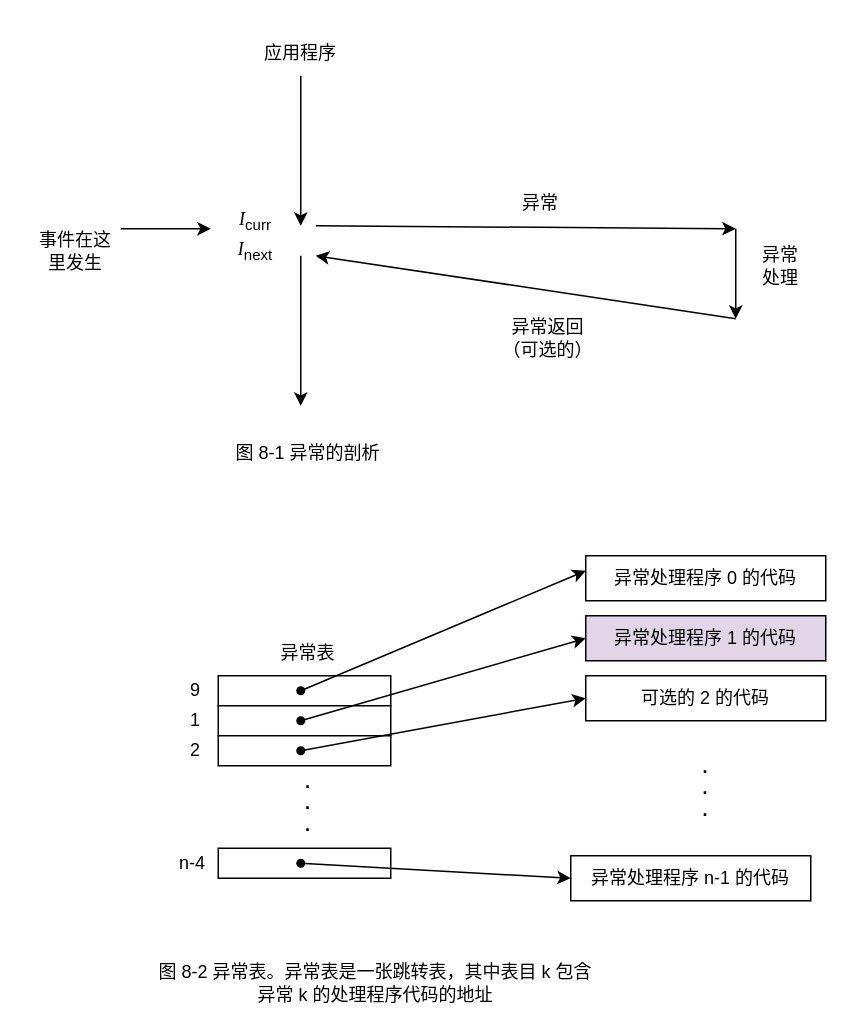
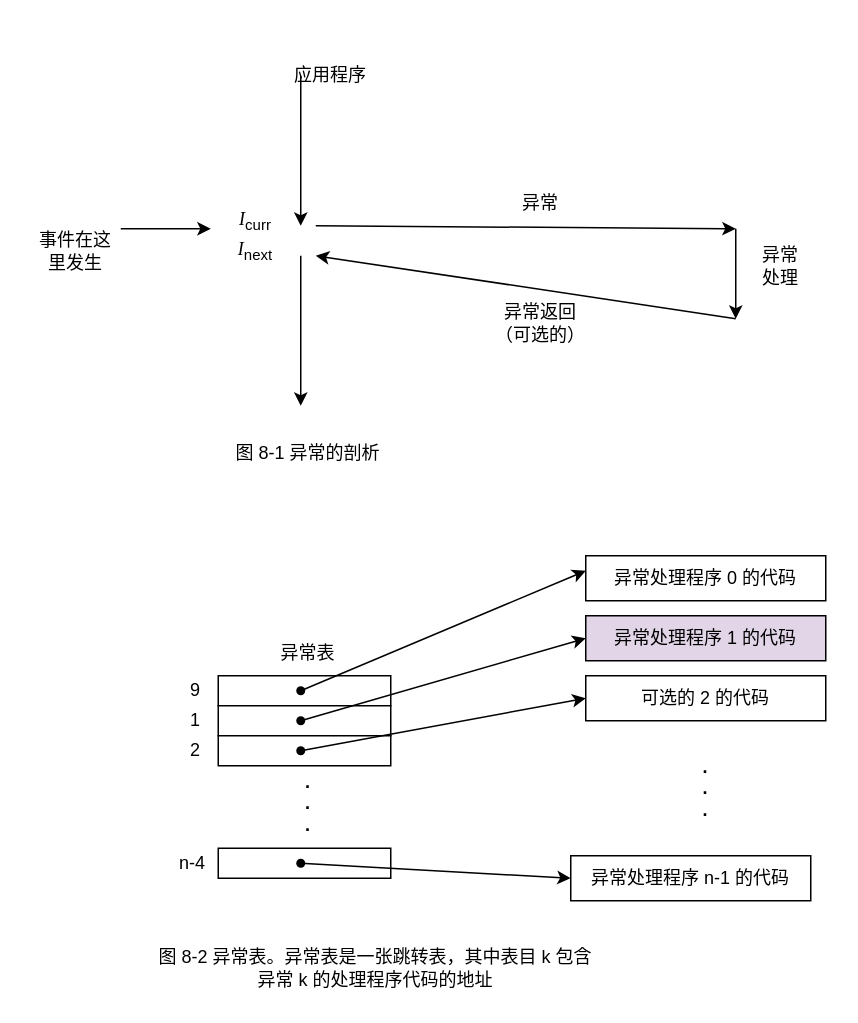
(301, 53) -> (331, 76)
(548, 338) -> (541, 323)
(376, 983) -> (376, 968)
